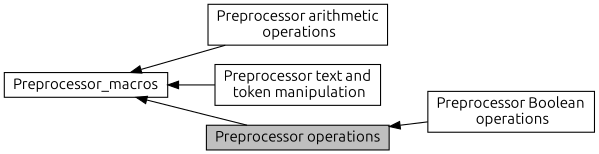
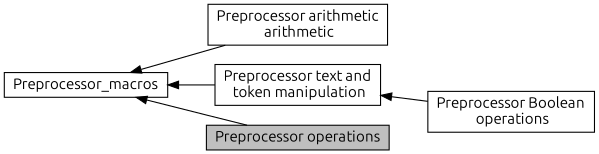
(298, 25) -> (298, 25)
(414, 124) -> (410, 99)
